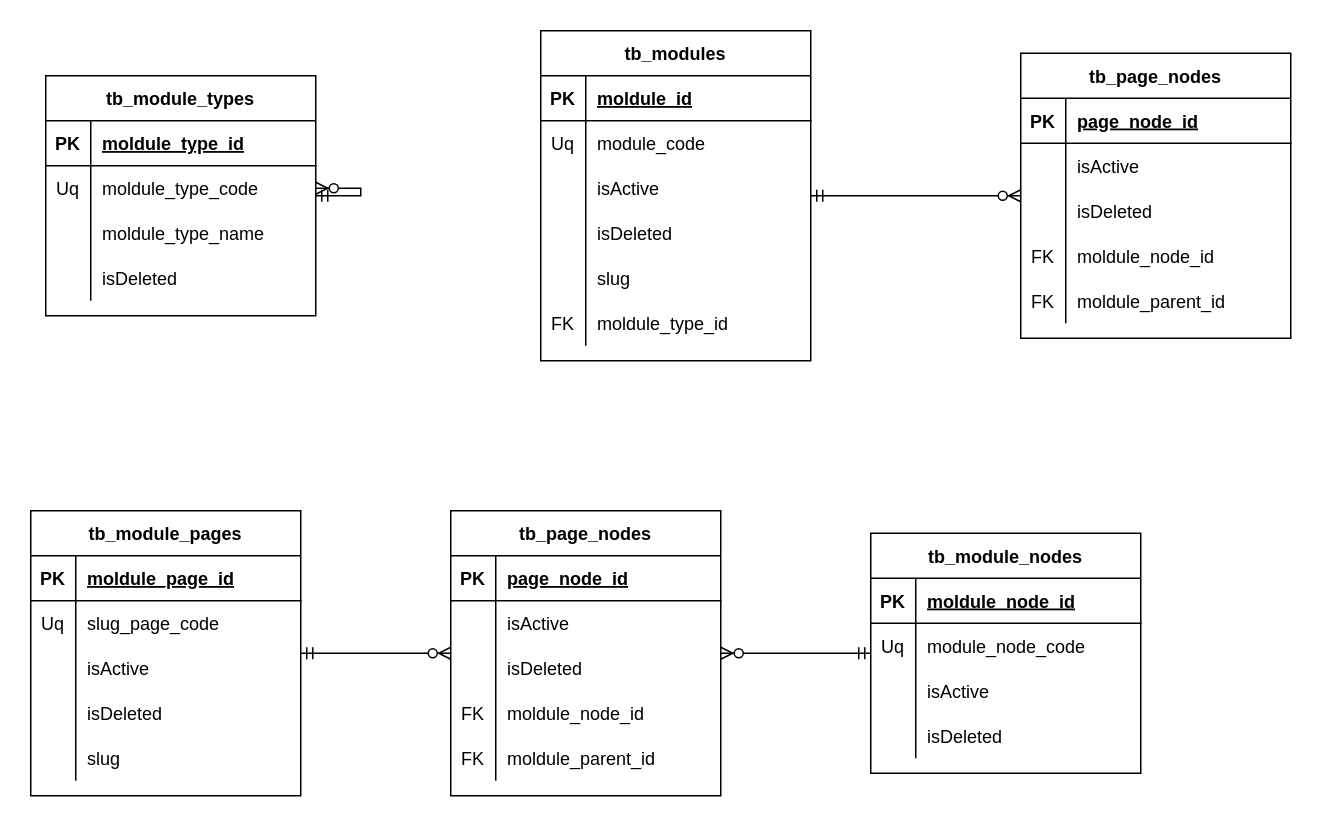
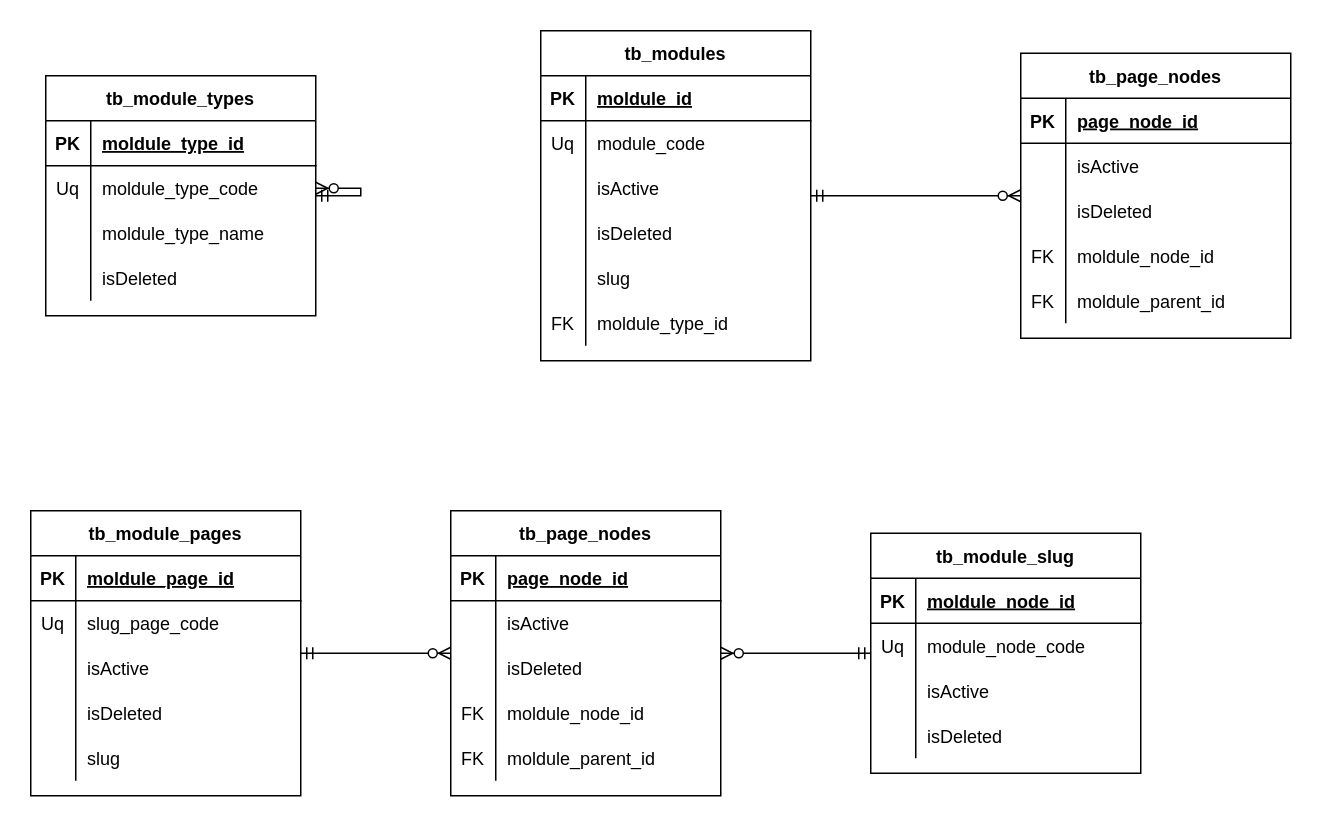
(1005, 557) -> (1005, 557)
